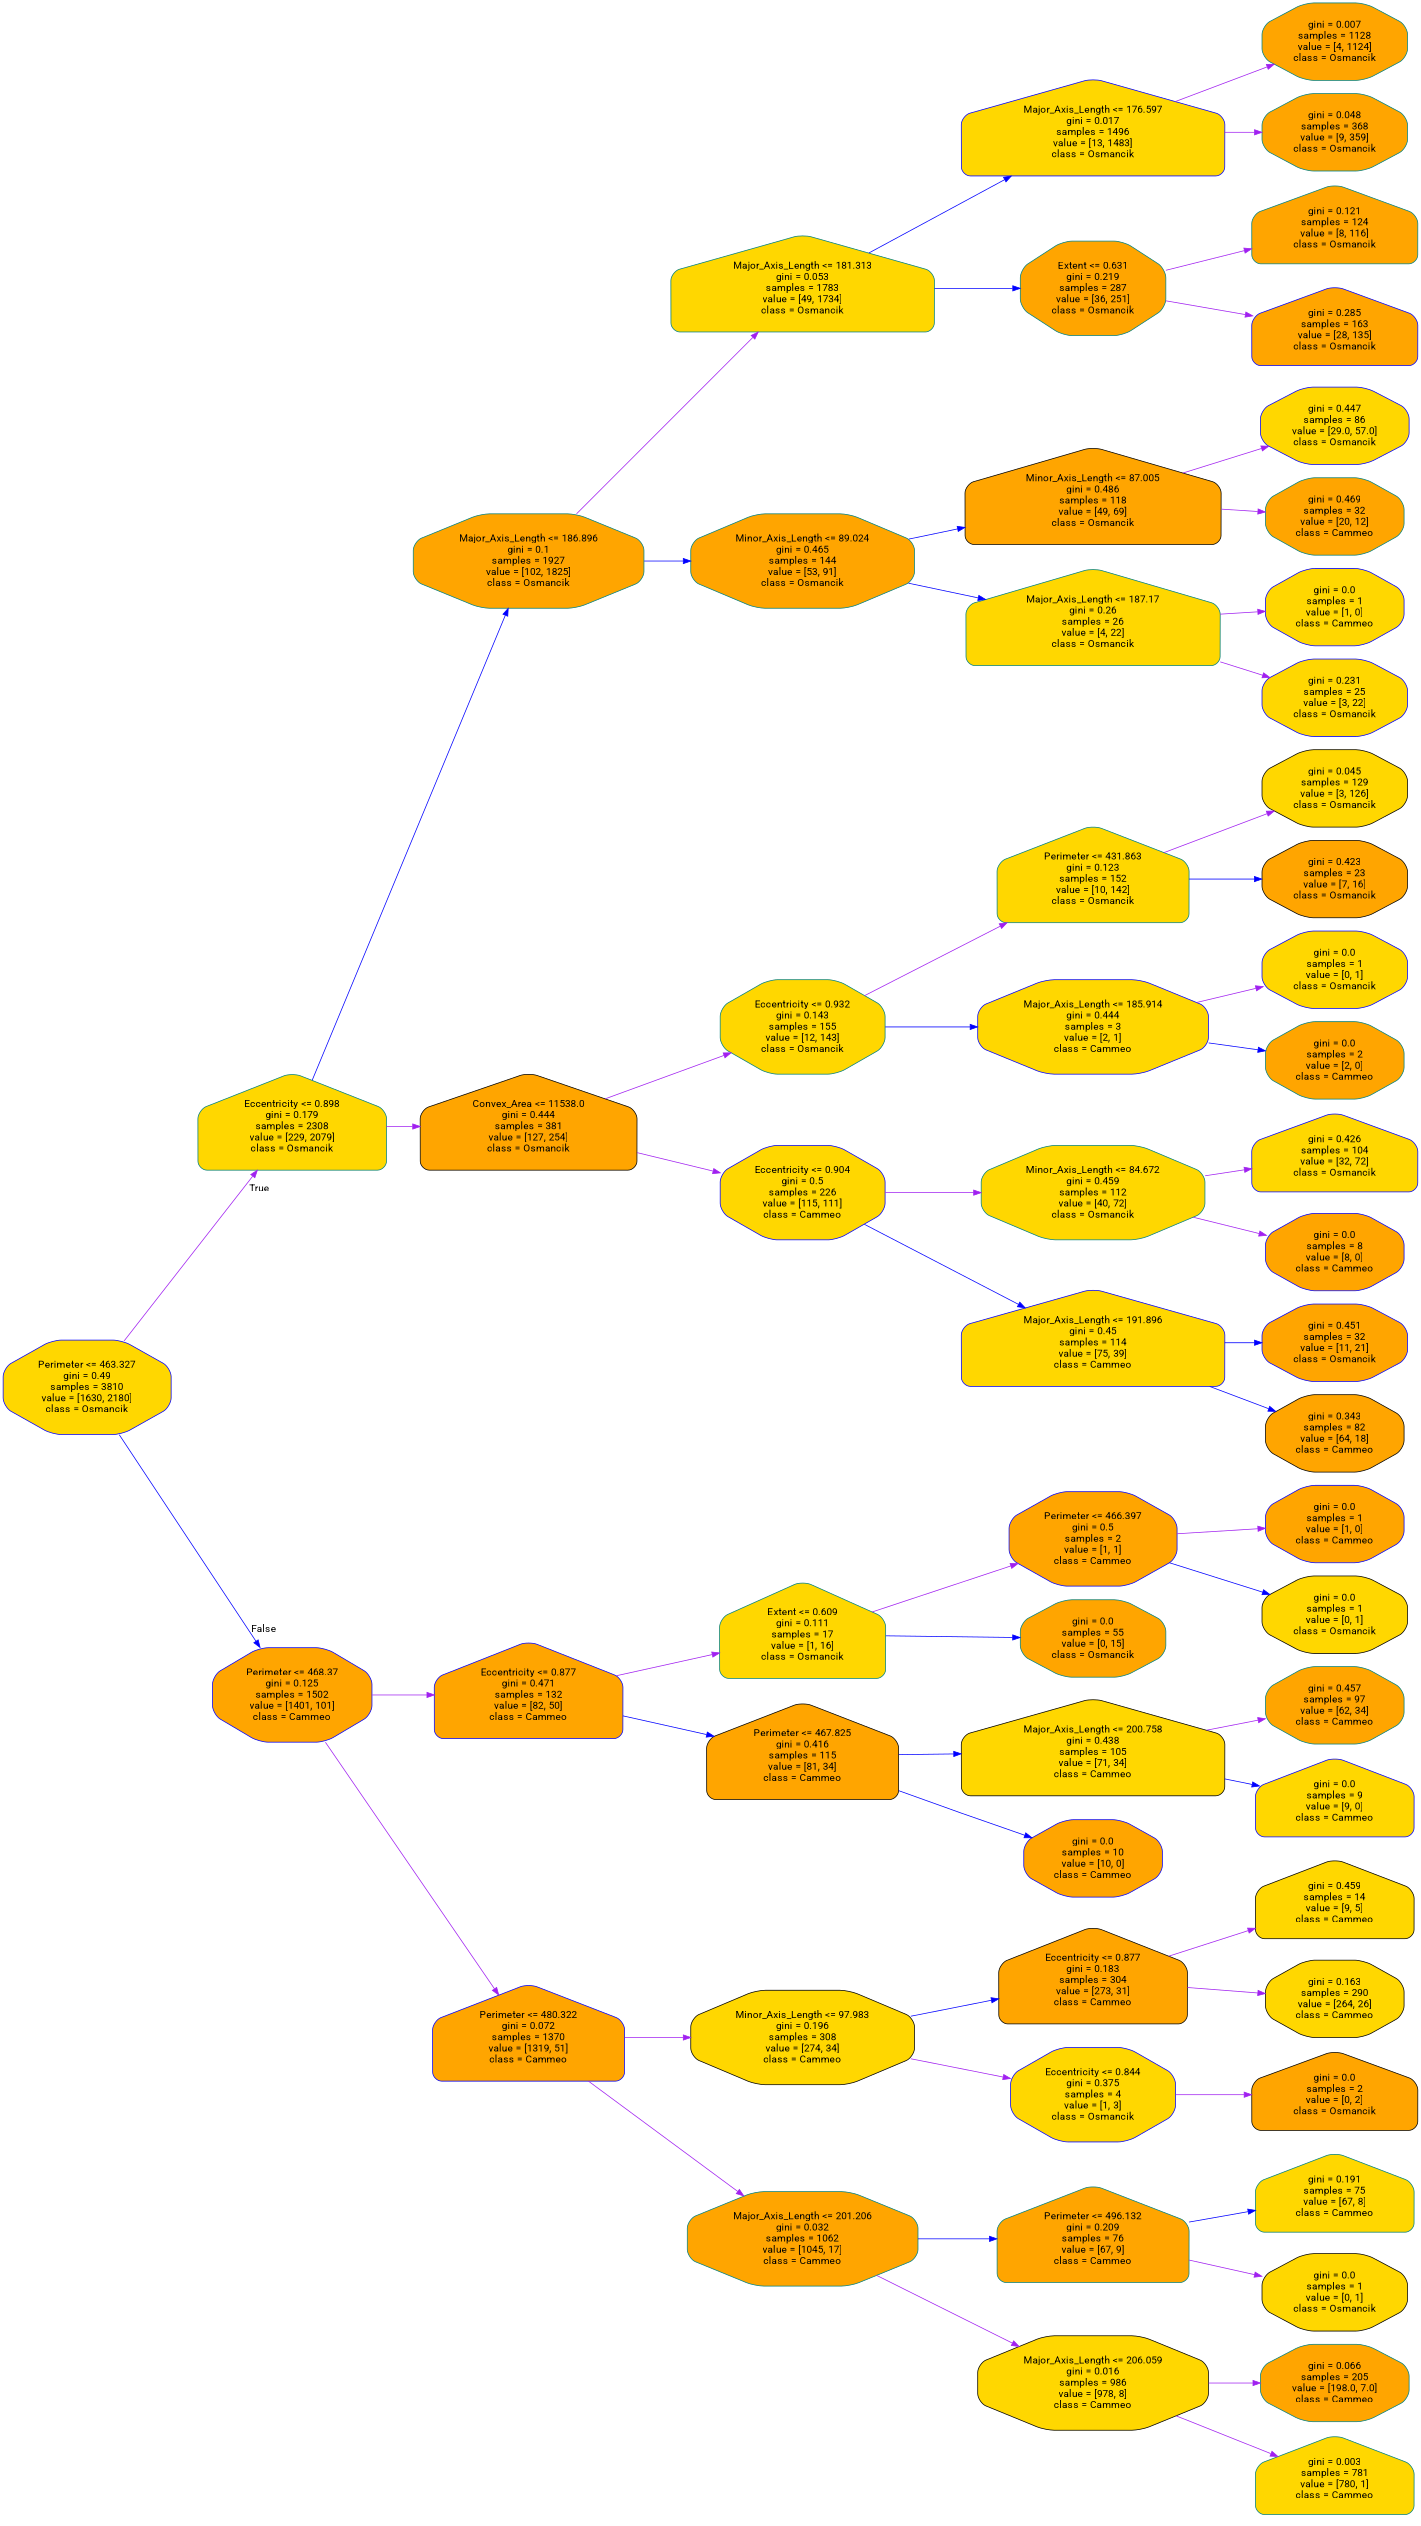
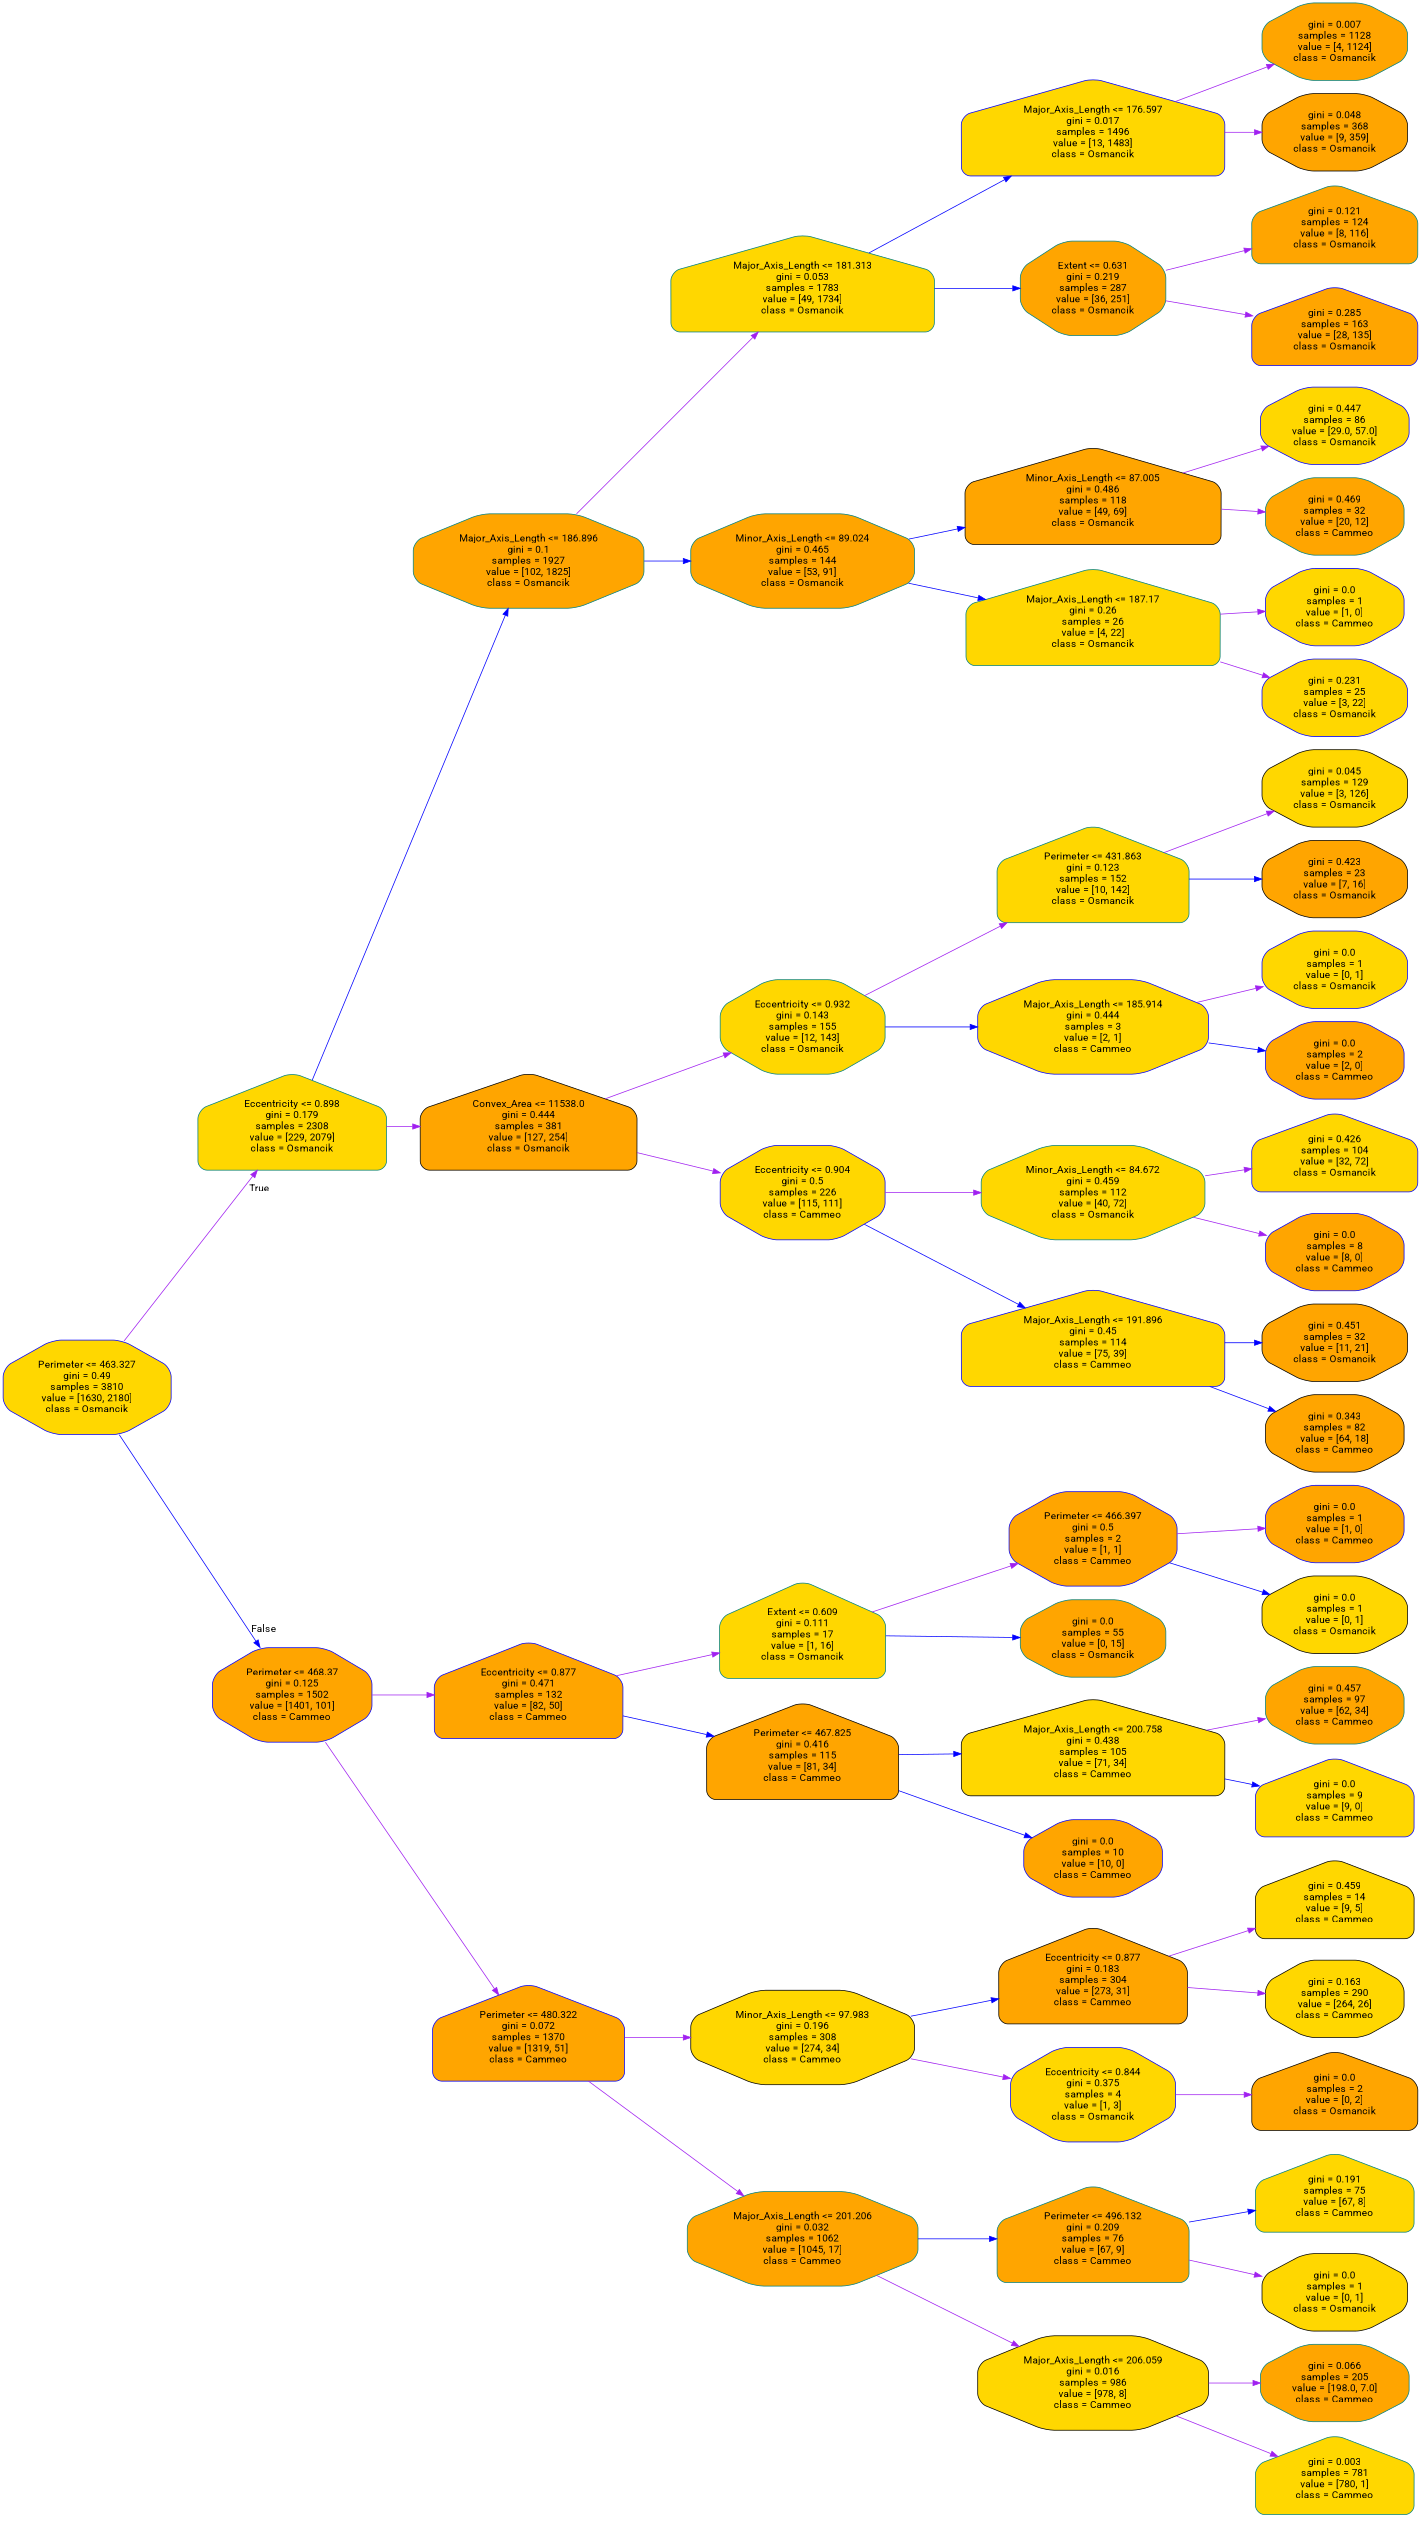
(1335, 132) -> (1335, 132)
(1335, 1060) -> (1335, 1060)
(1335, 1343) -> (1335, 1343)
